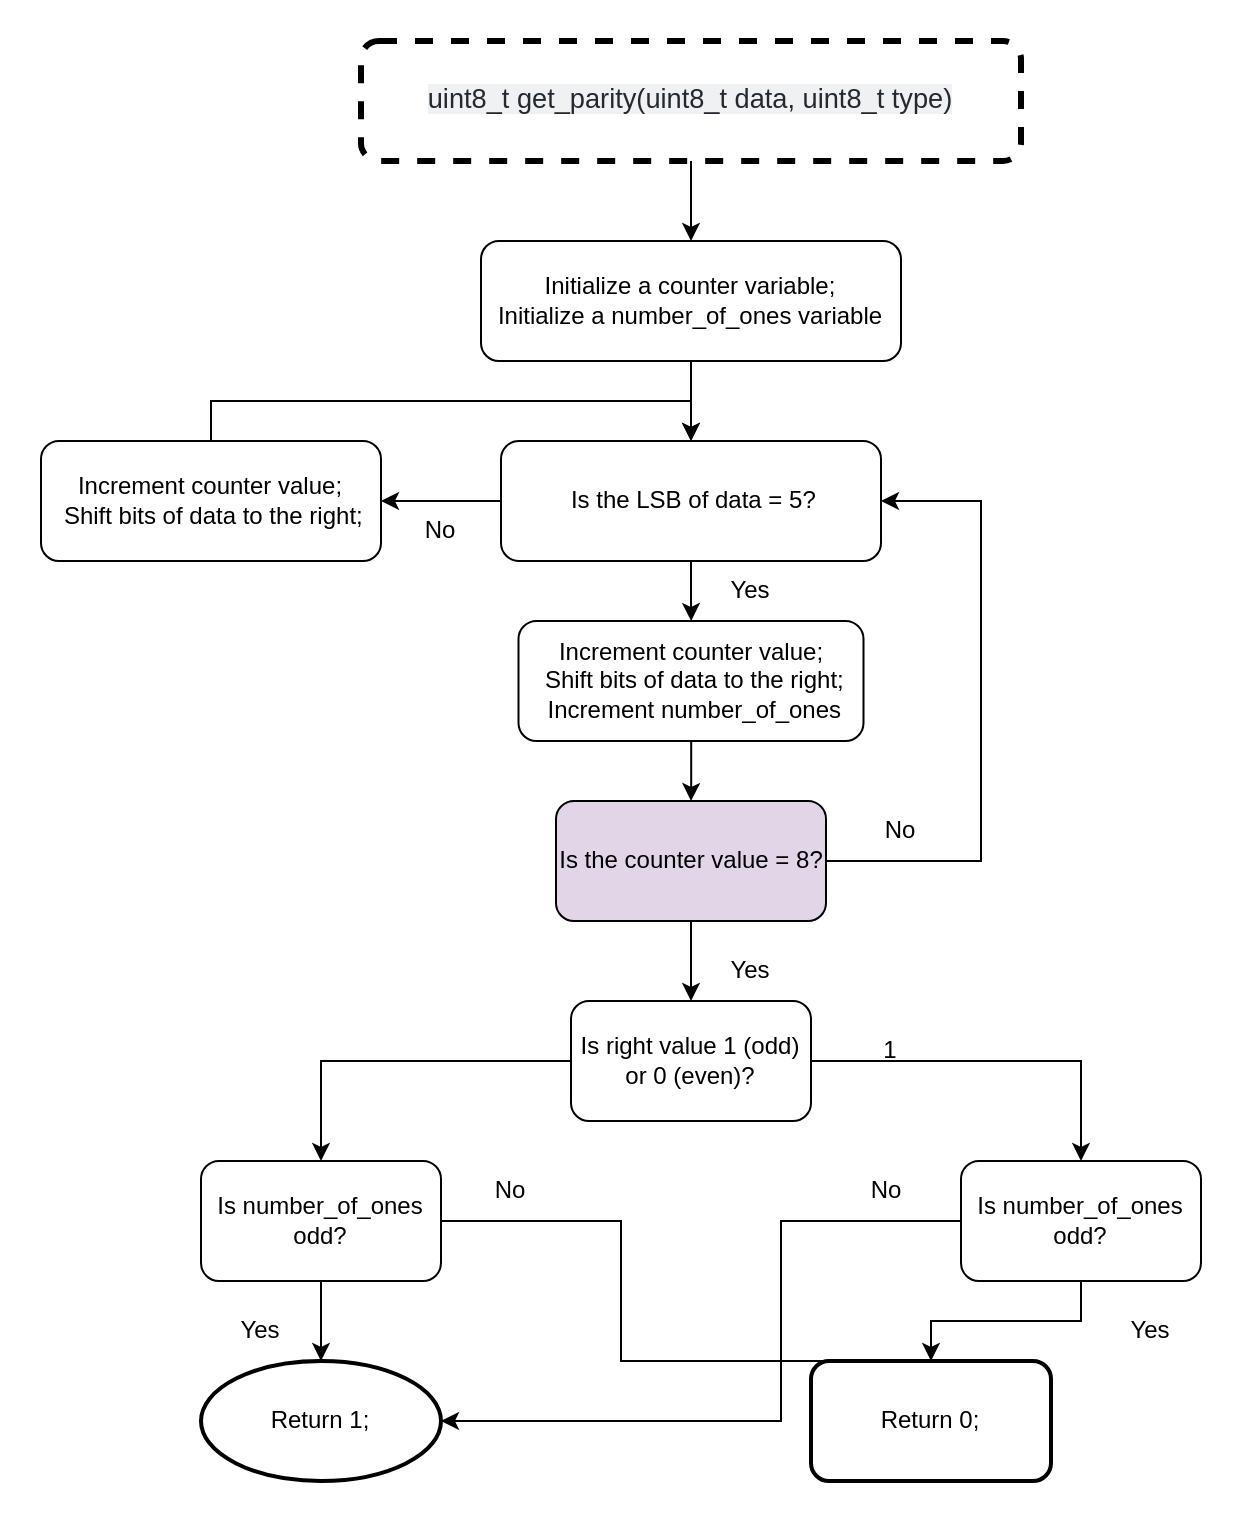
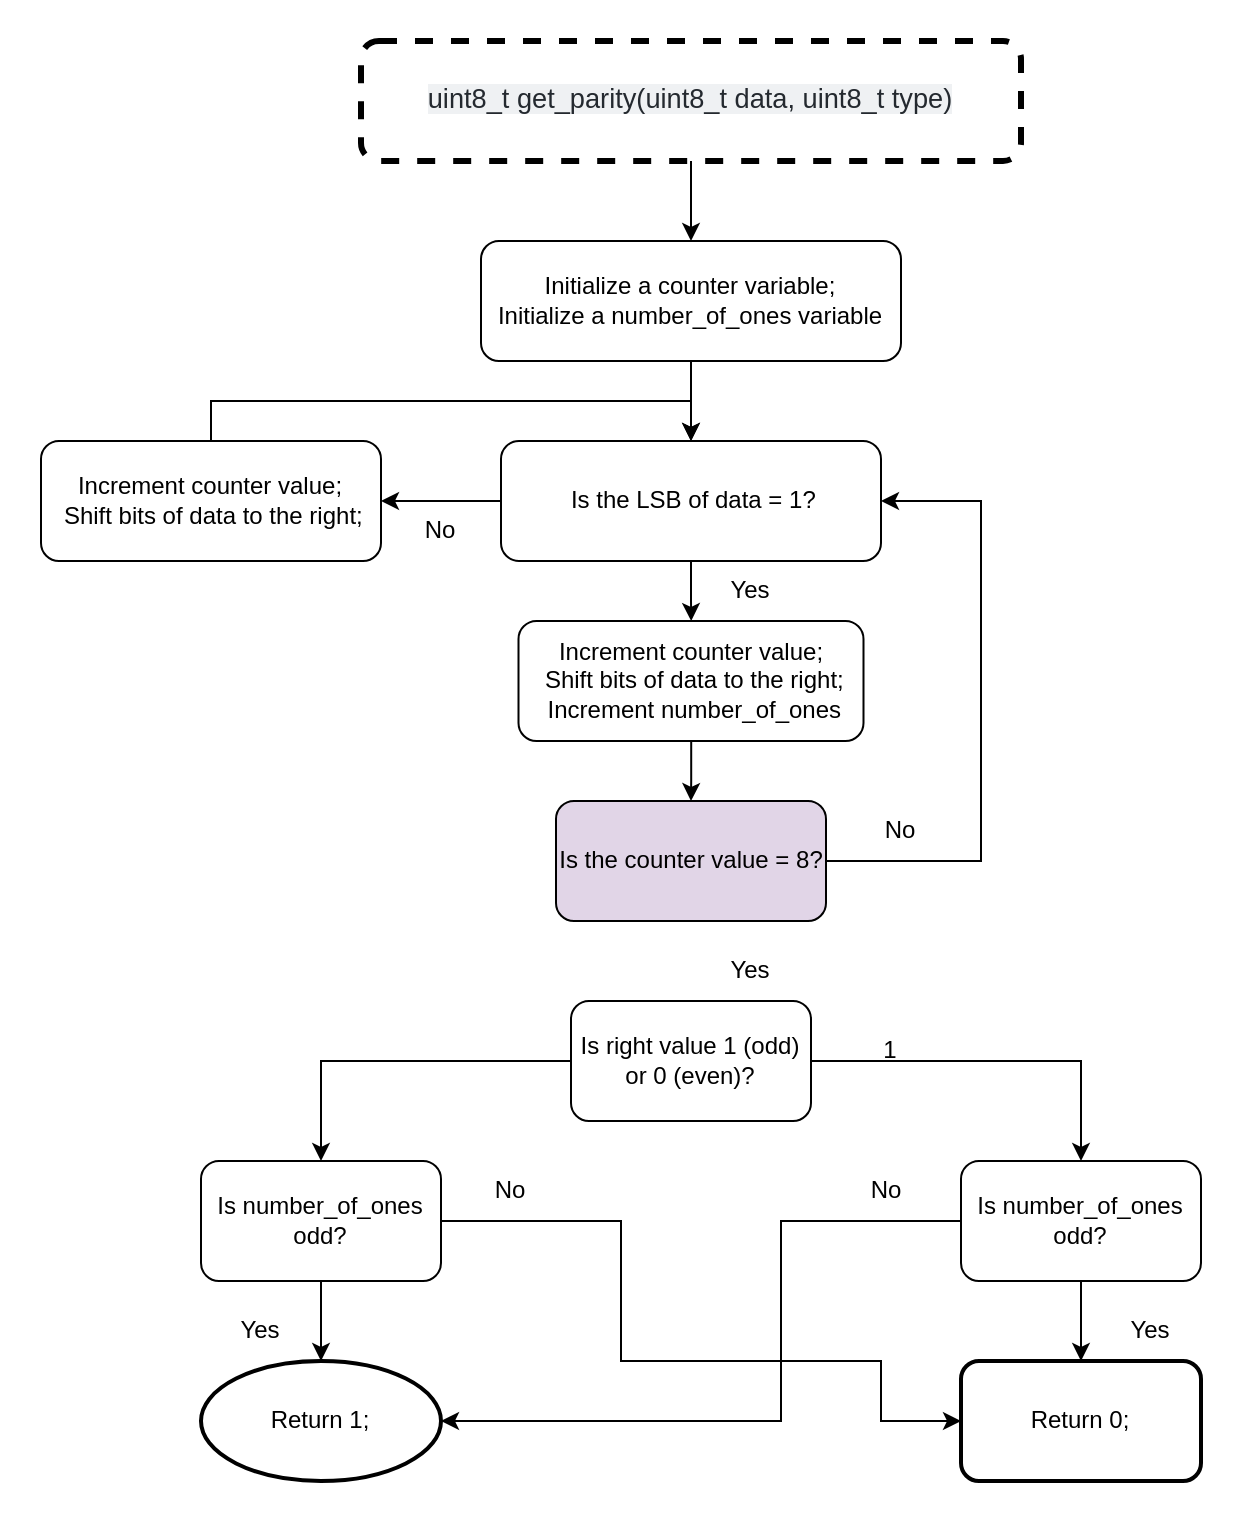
(691, 501) -> (691, 501)
(691, 954) -> none
(931, 1421) -> (1081, 1421)
